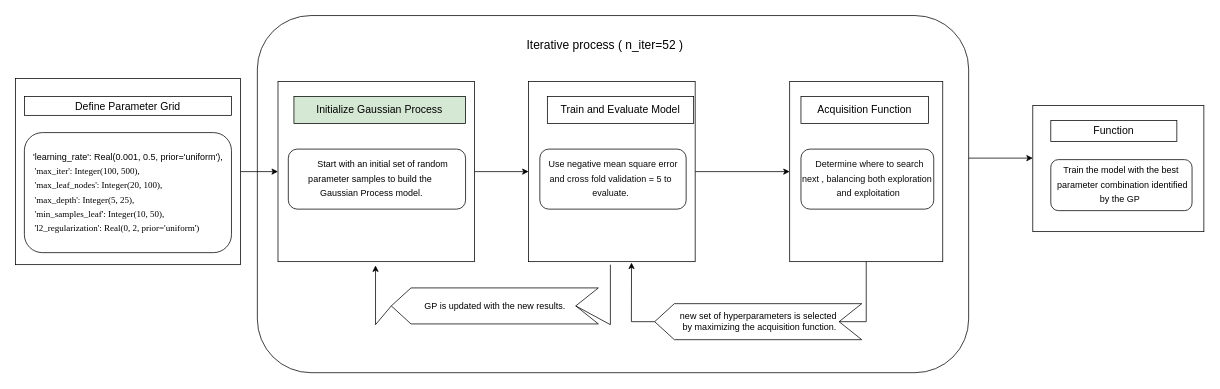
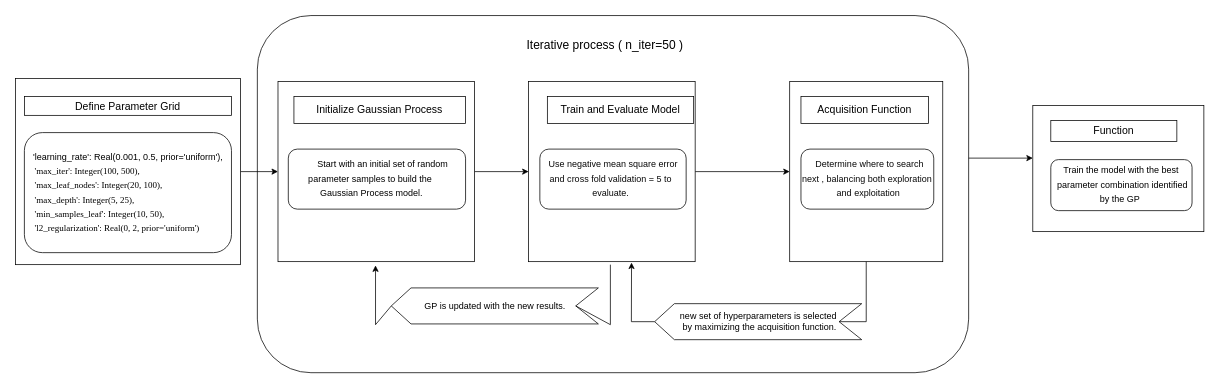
(605, 45) -> (605, 45)
(380, 110) -> (380, 110)
